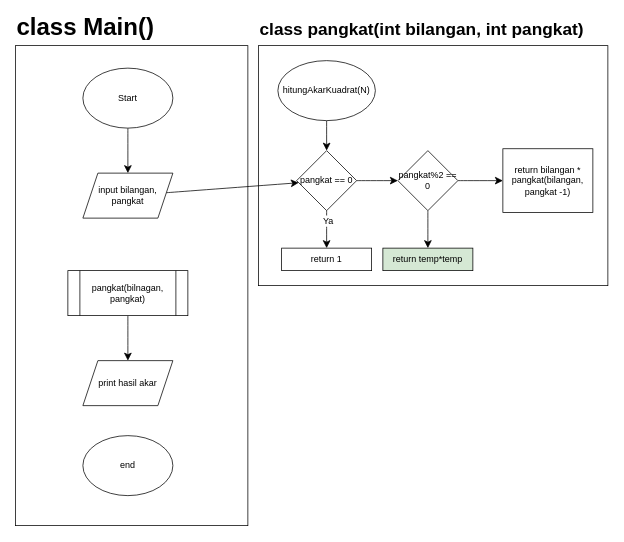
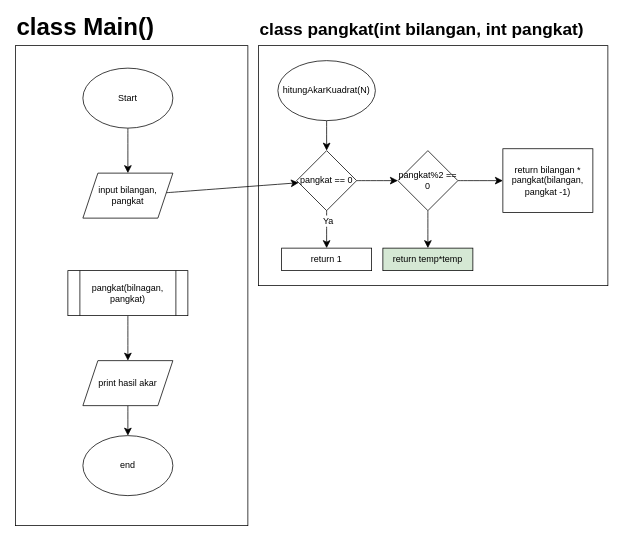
none -> (128, 427)
